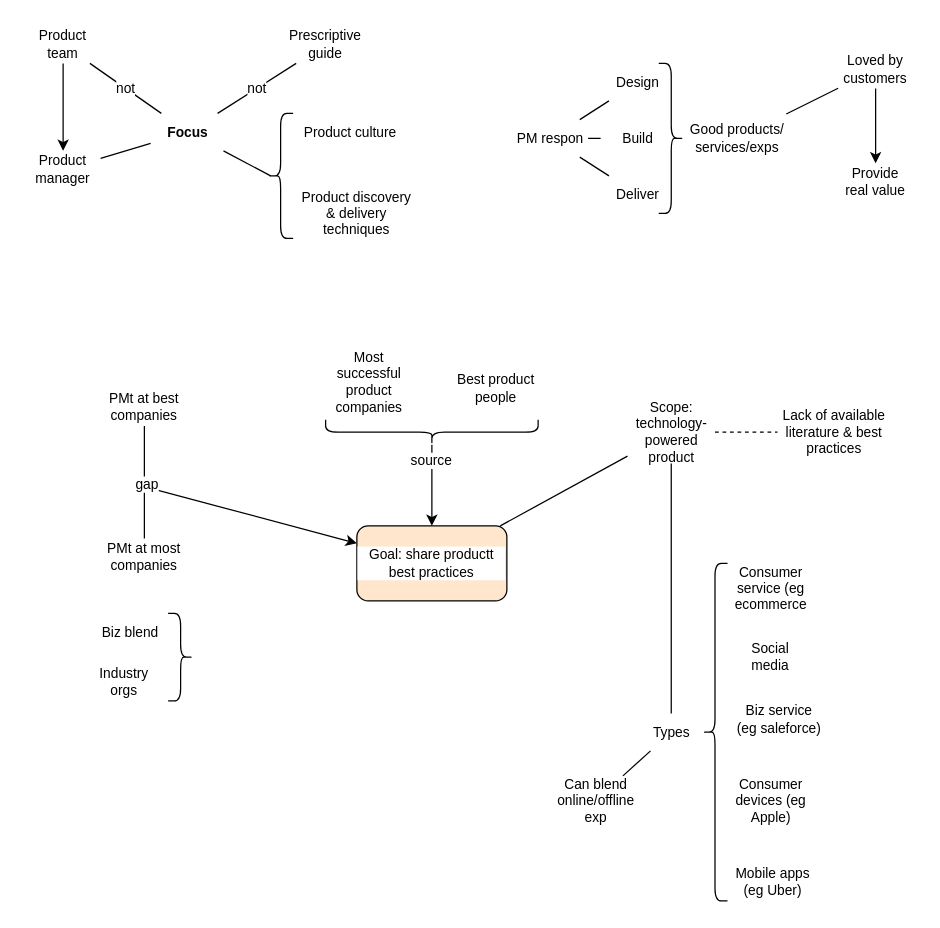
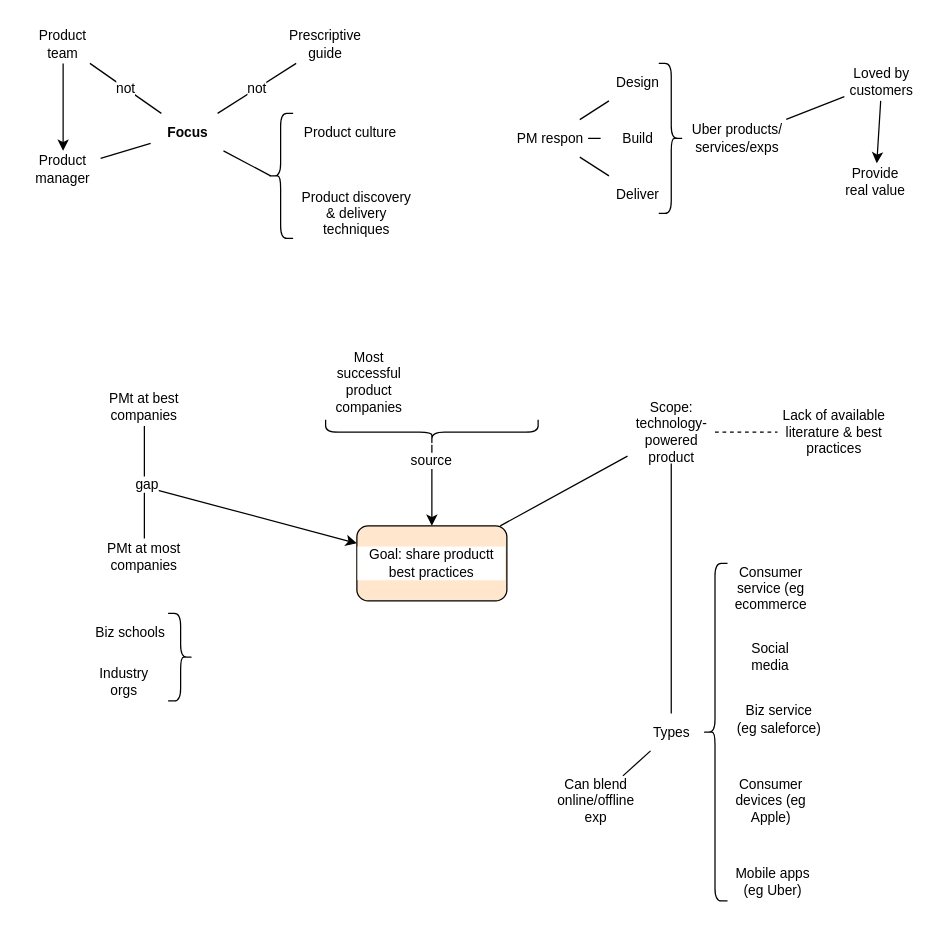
(876, 69) -> (882, 82)
(738, 138) -> (738, 138)
(495, 388) -> none
(131, 632) -> (131, 632)
